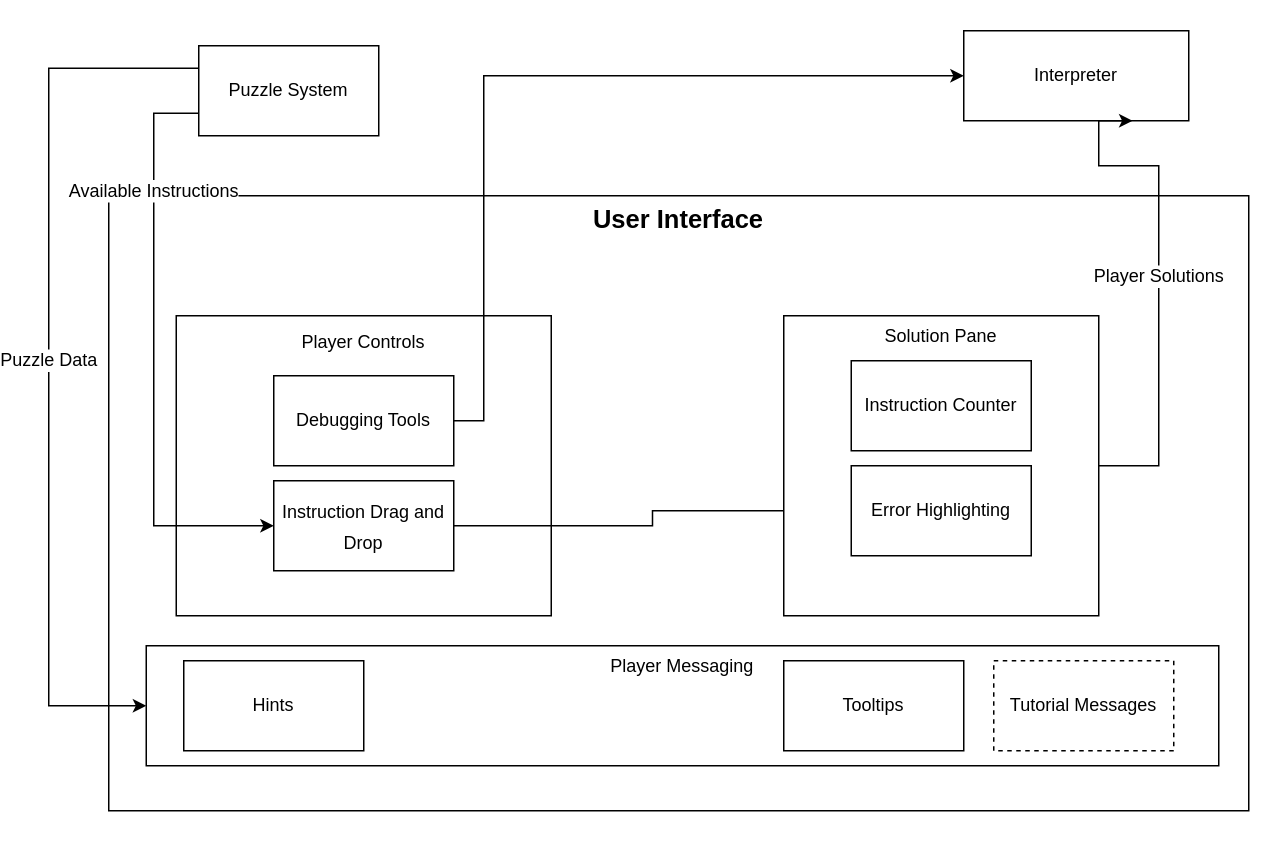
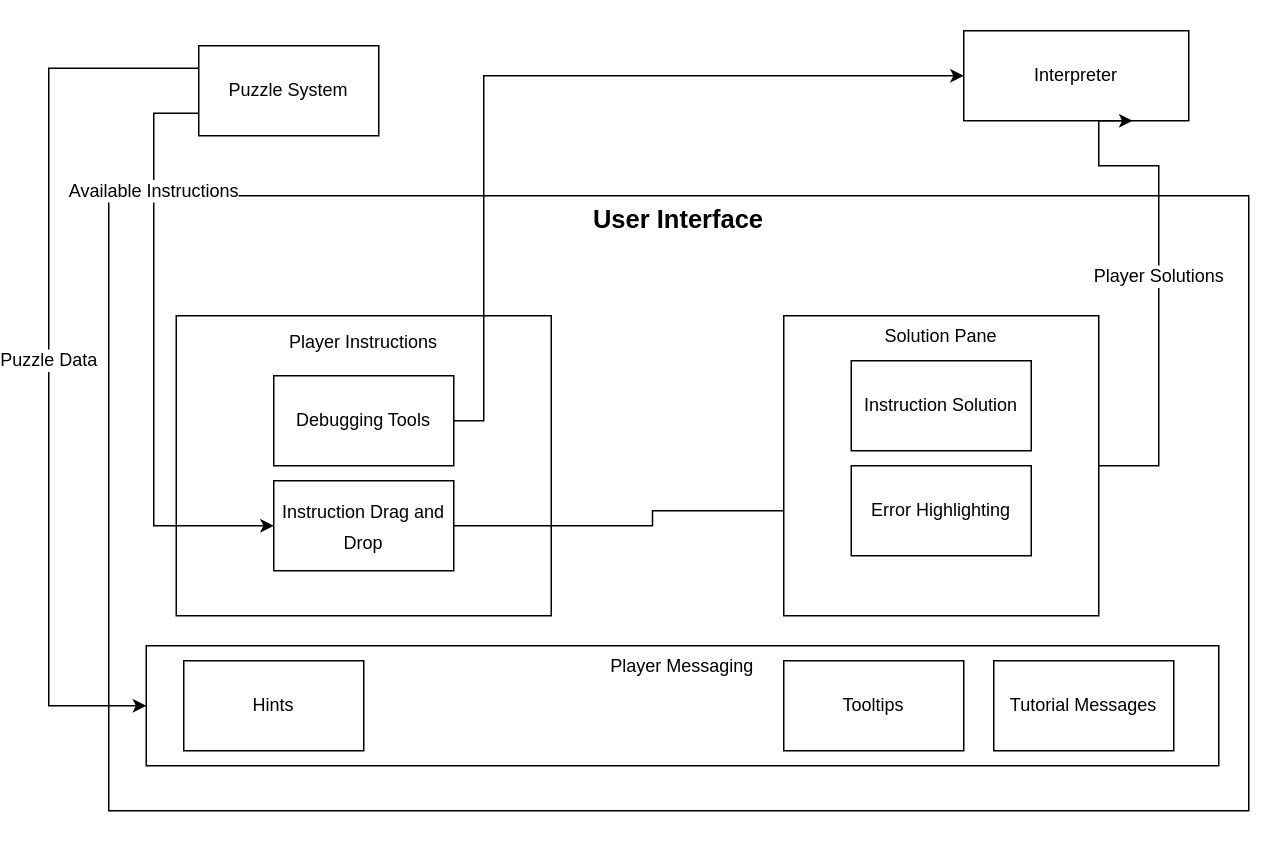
(364, 342) -> (364, 342)
(941, 406) -> (941, 406)
(1084, 706) -> (1084, 706)
